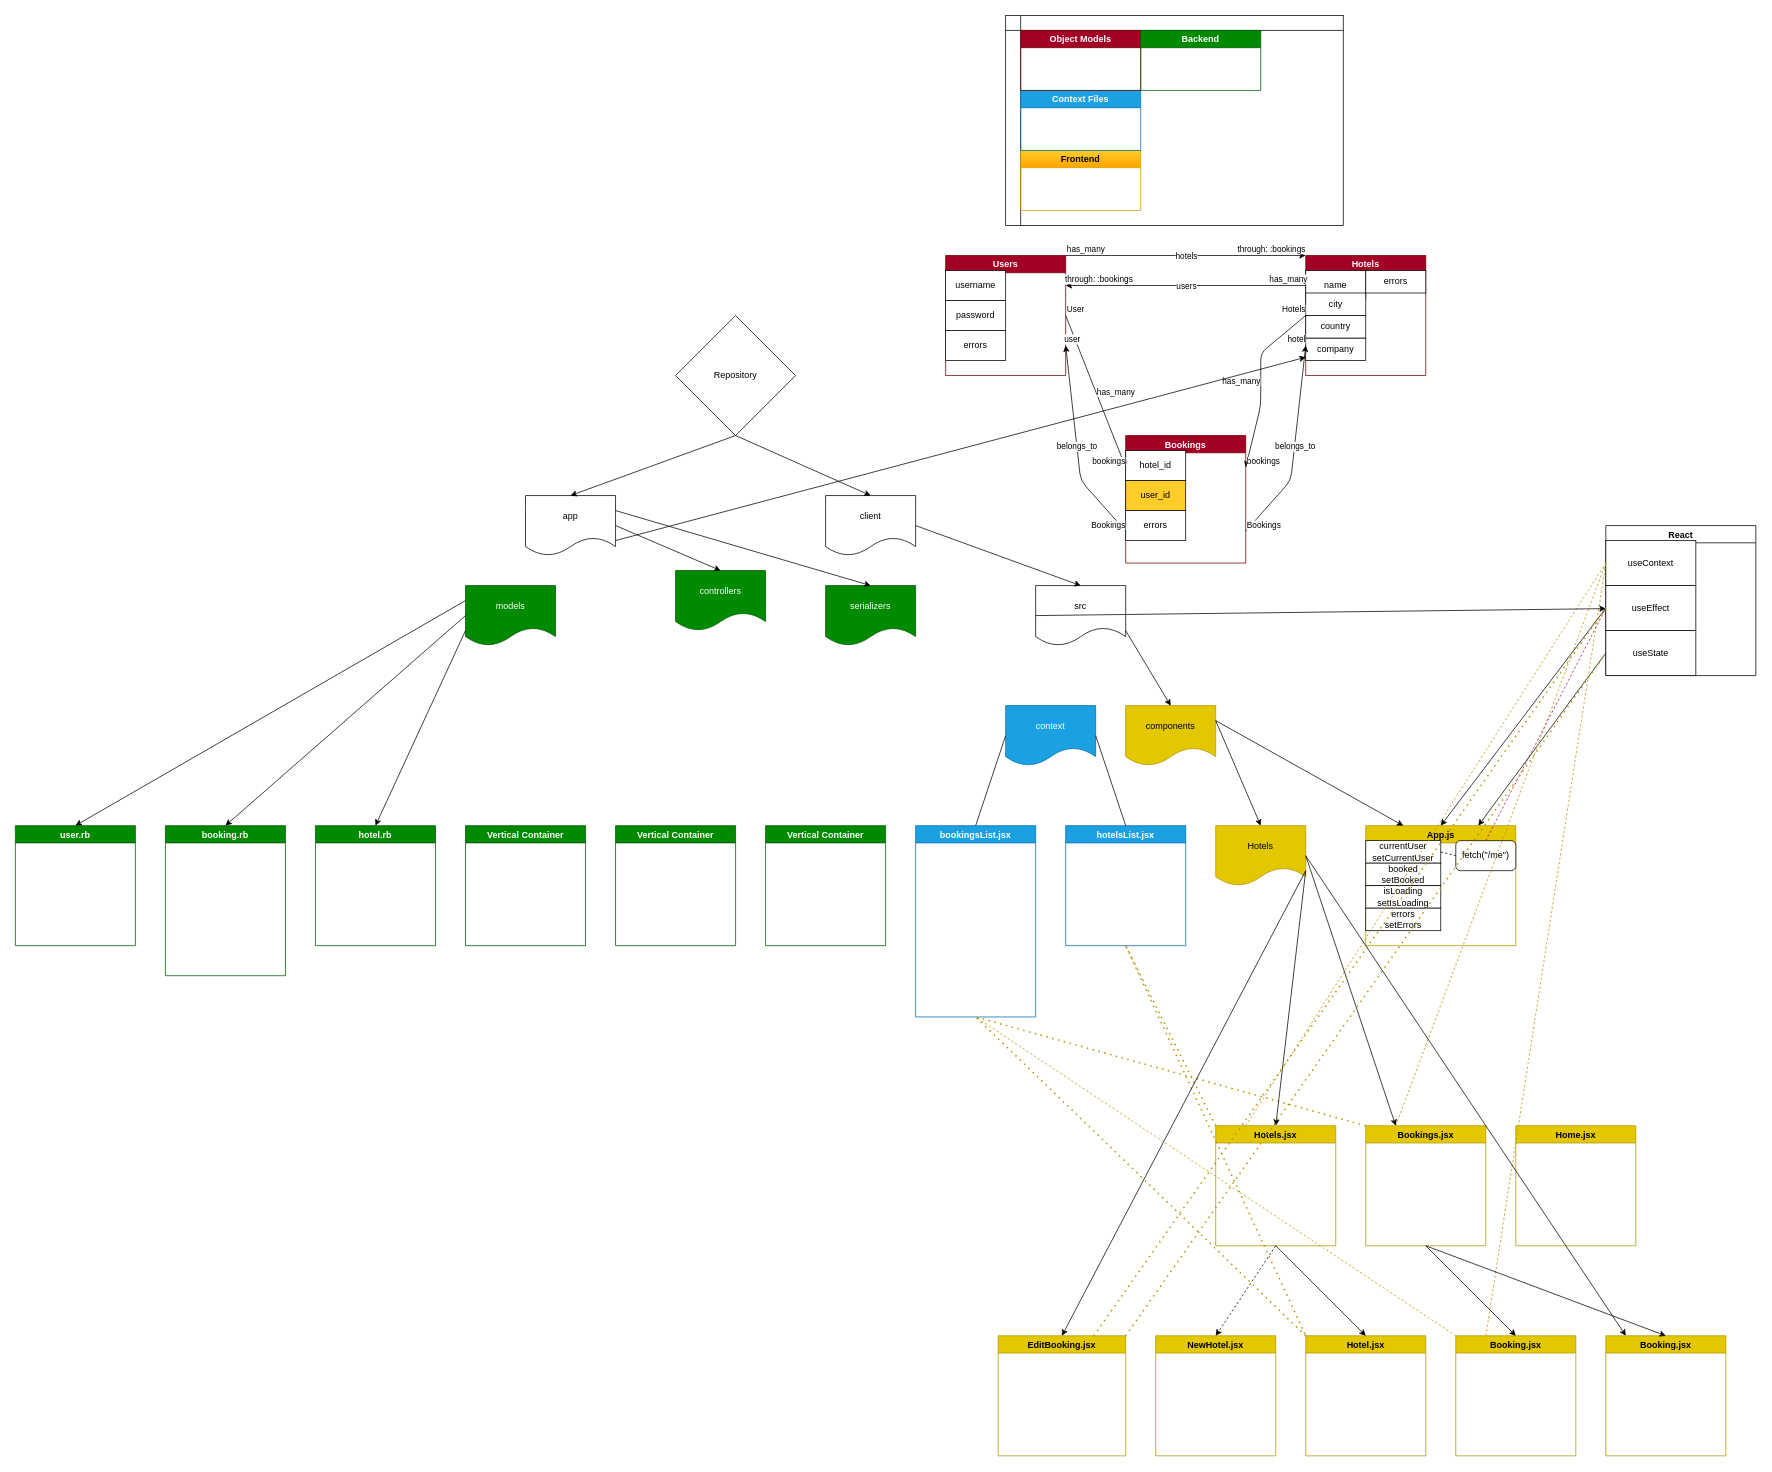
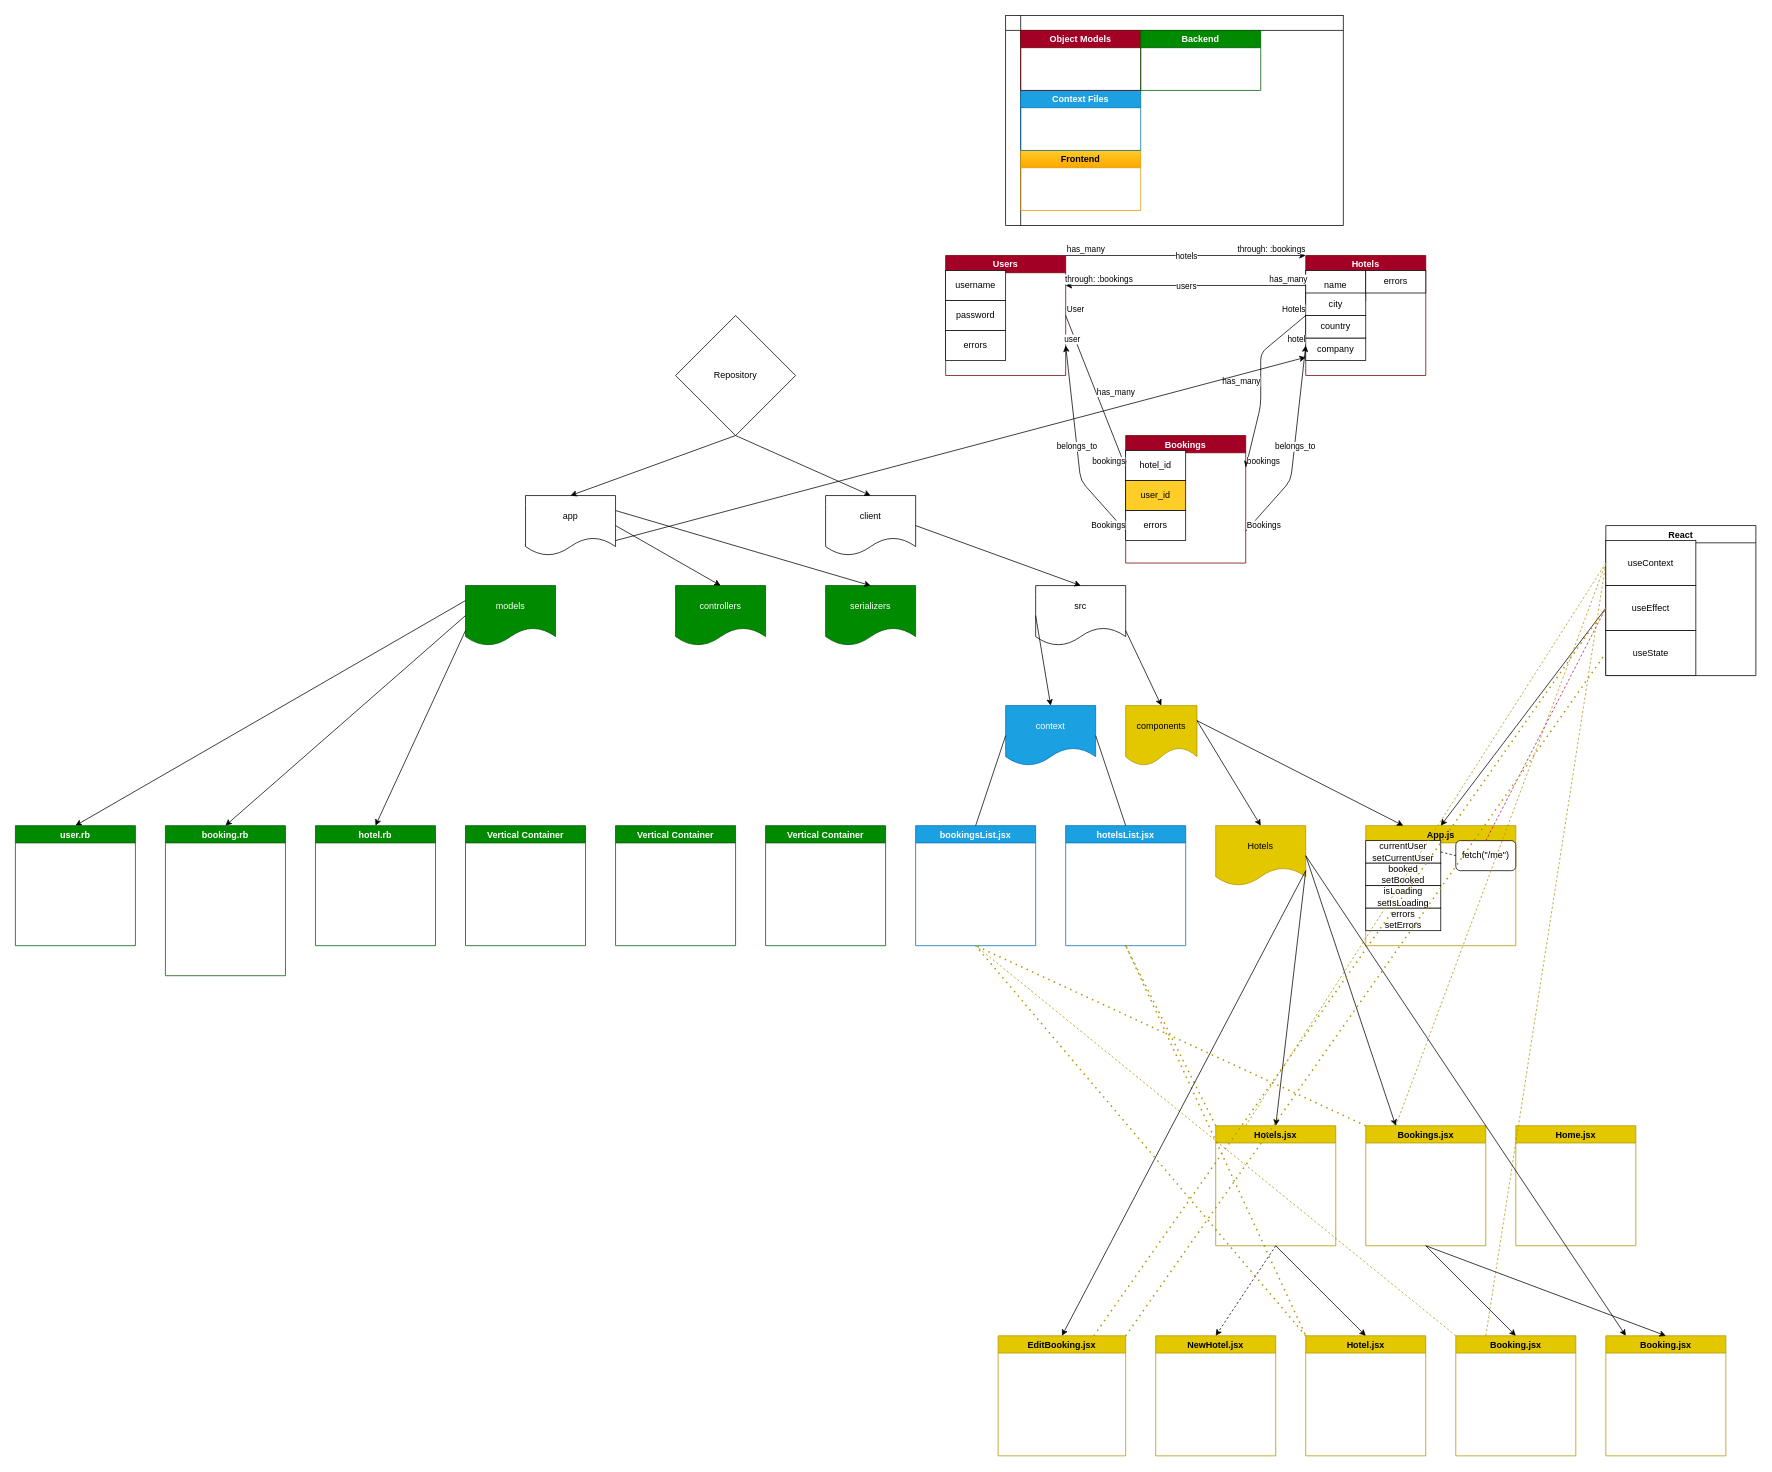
(720, 600) -> (720, 615)
(1206, 613) -> (1042, 658)
(1170, 735) -> (1161, 735)
(1502, 793) -> none
(975, 921) -> (975, 885)
